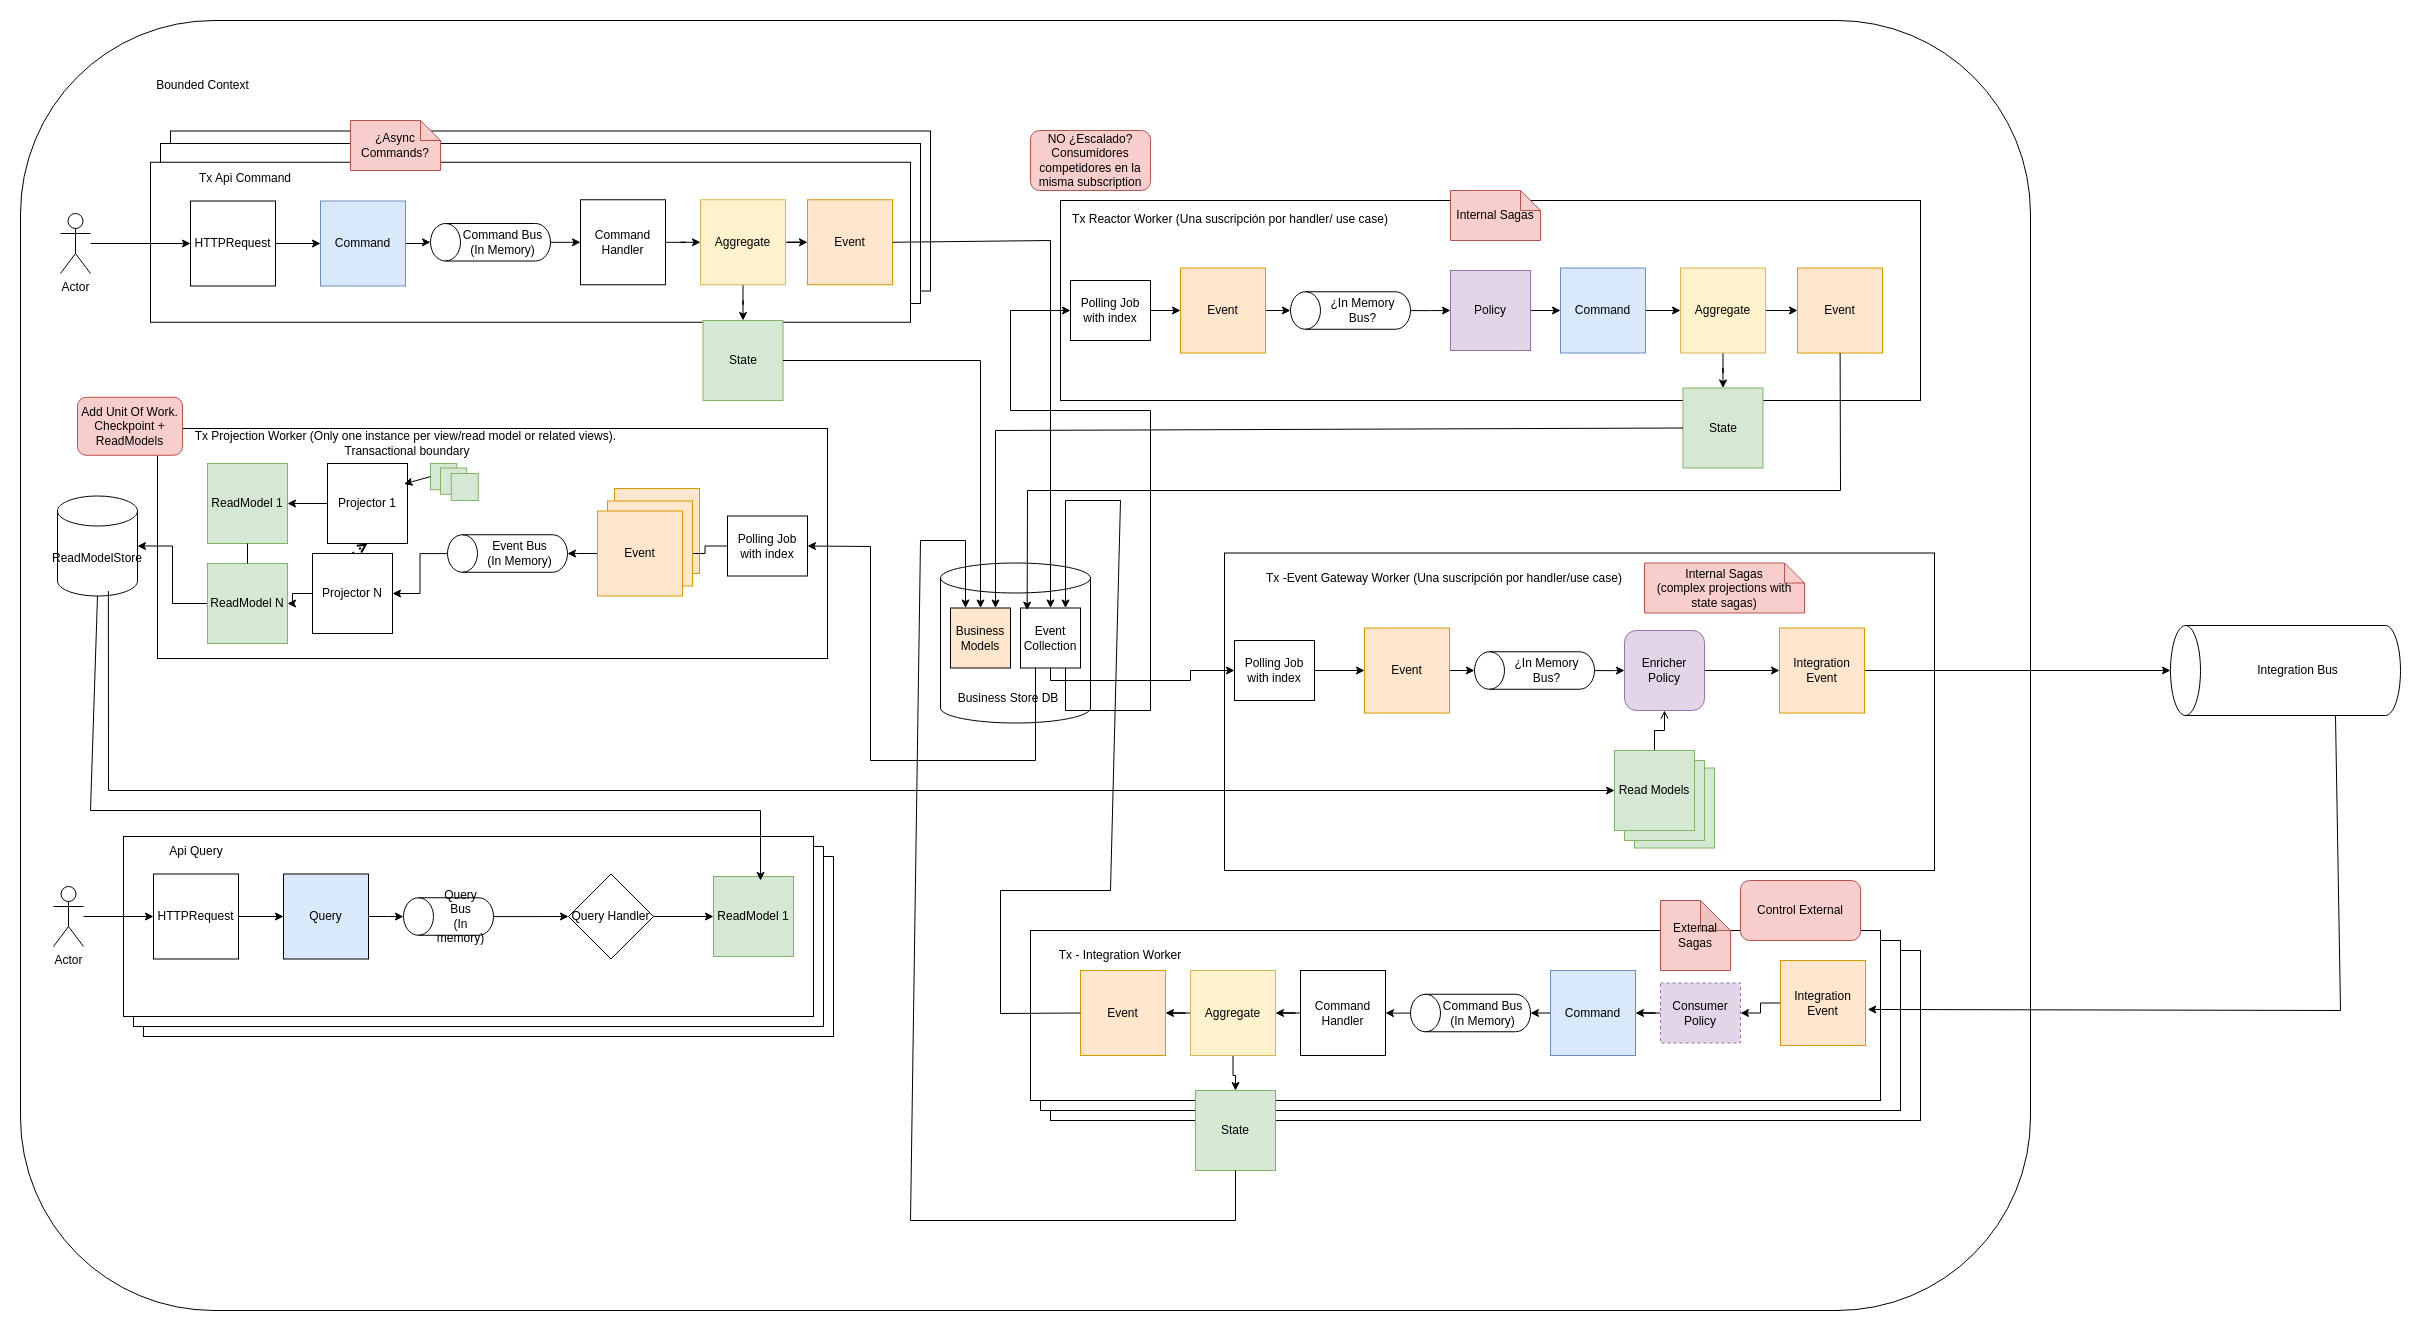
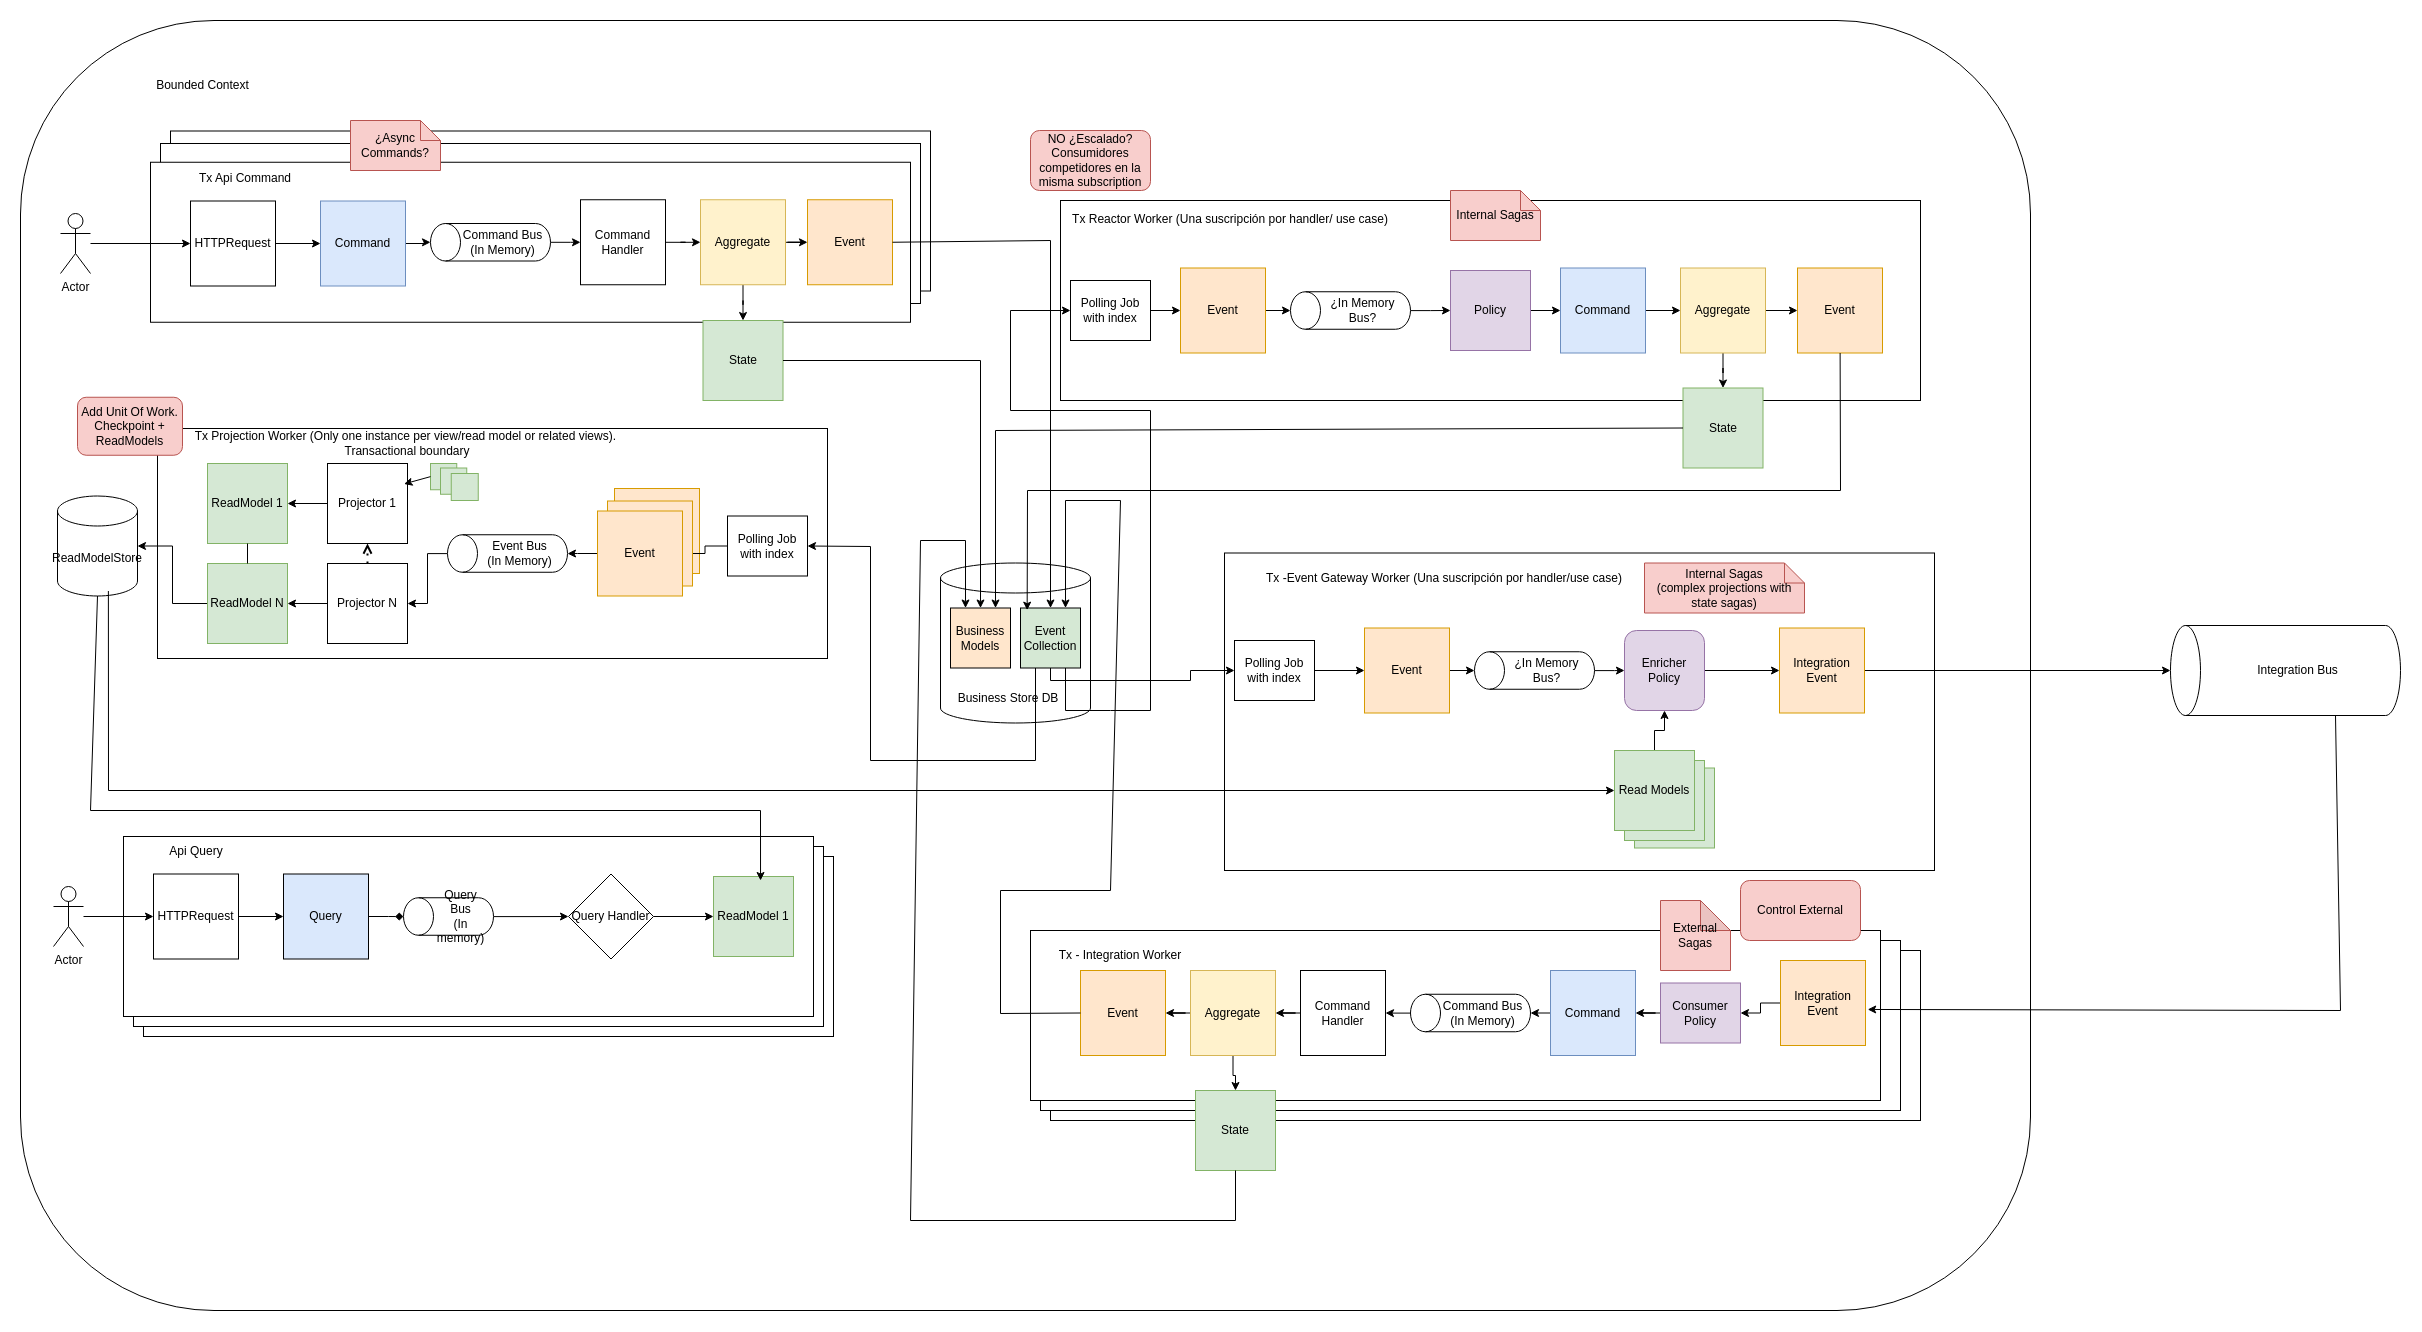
(353, 594) -> (368, 604)
(1051, 638) -> (1051, 638)
(1665, 716) -> (1665, 718)
(395, 917) -> (394, 917)
(1701, 1013) -> (1701, 1013)
